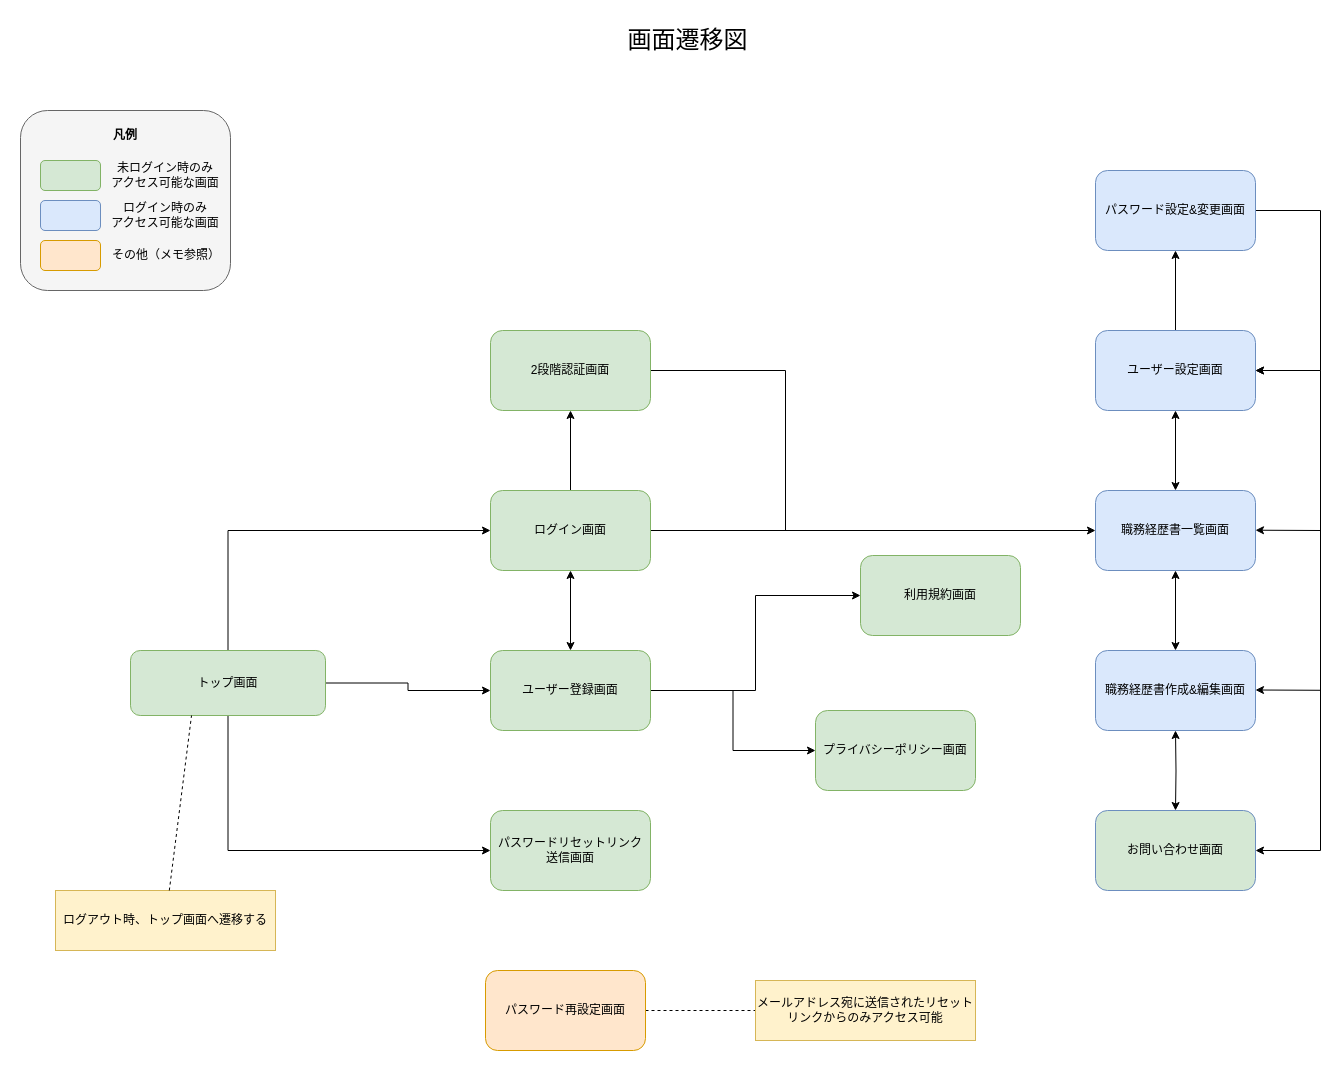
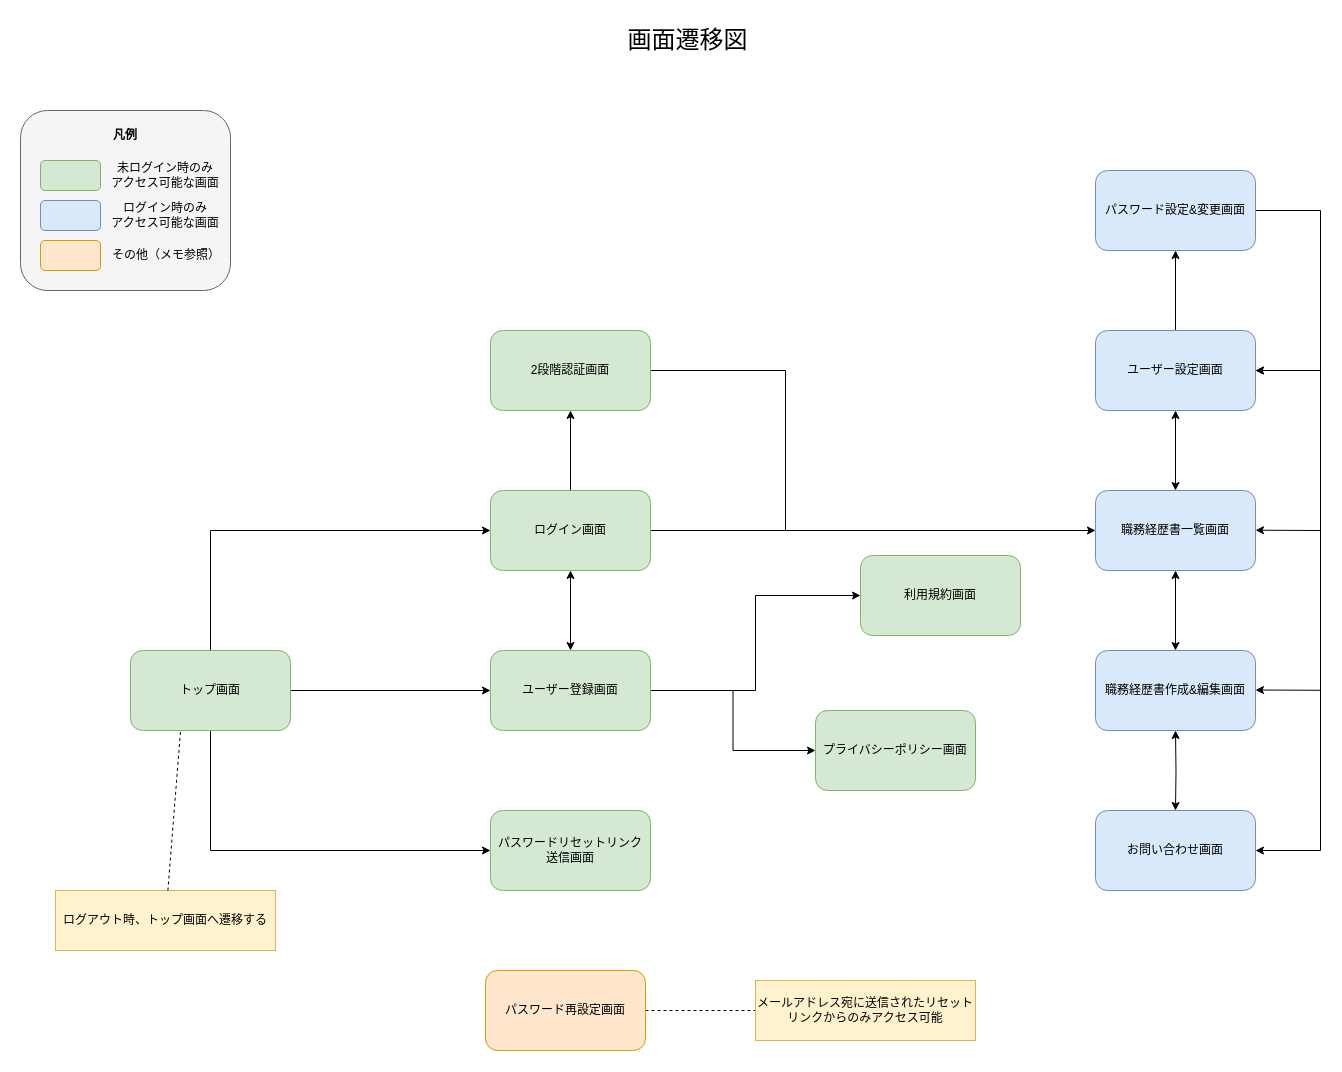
(228, 683) -> (211, 691)
(1176, 851) -> (1176, 851)
